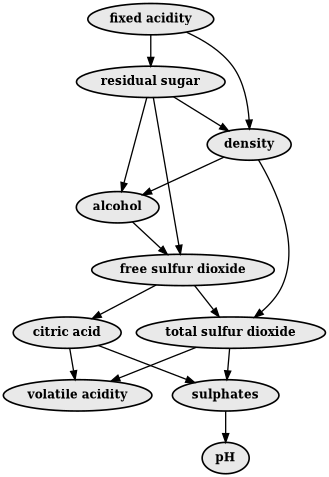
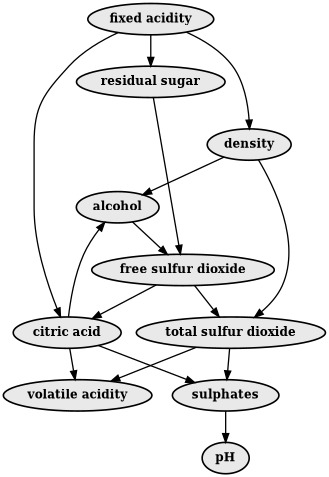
(197, 112) -> none
(135, 140) -> (78, 271)
none -> (34, 154)
